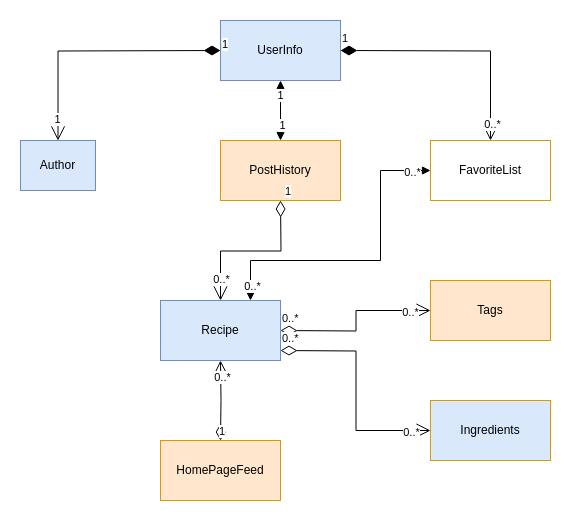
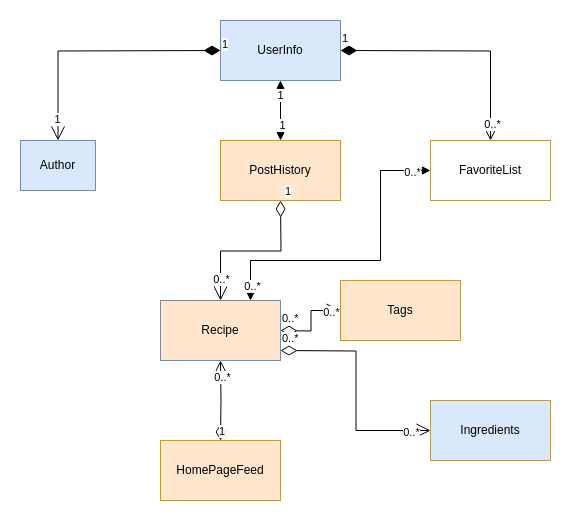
(491, 311) -> (401, 311)
(221, 331) -> (221, 331)
